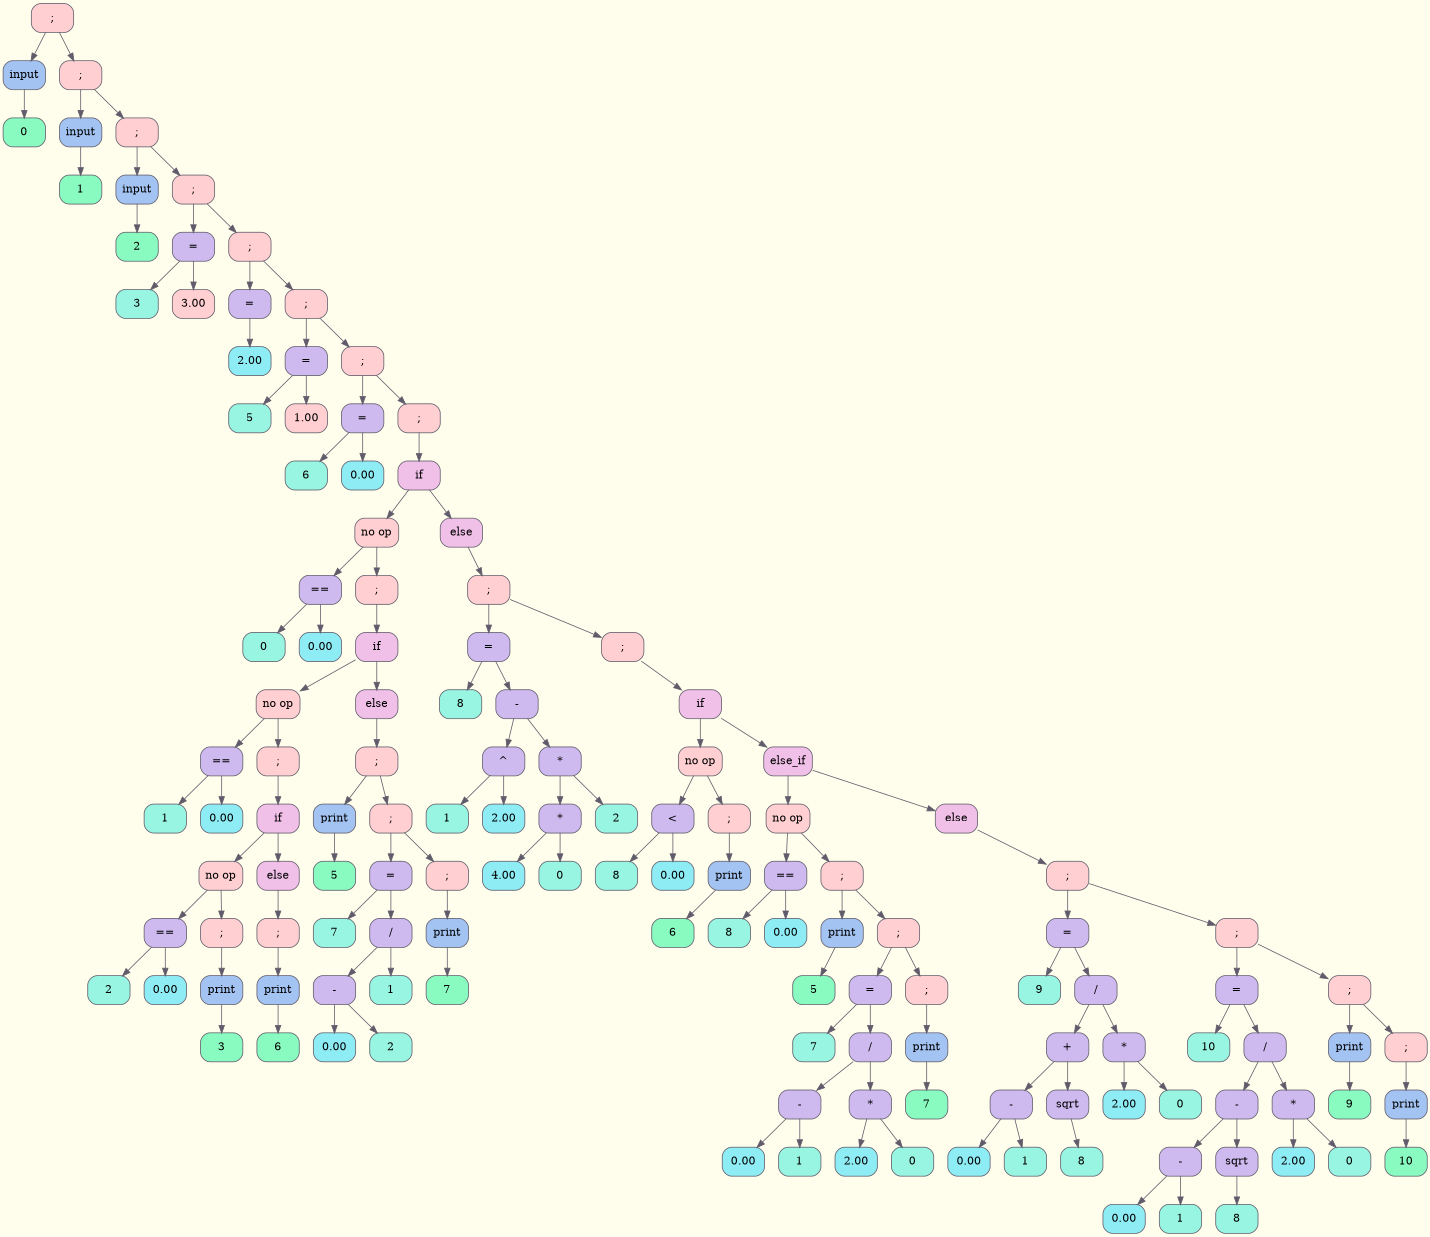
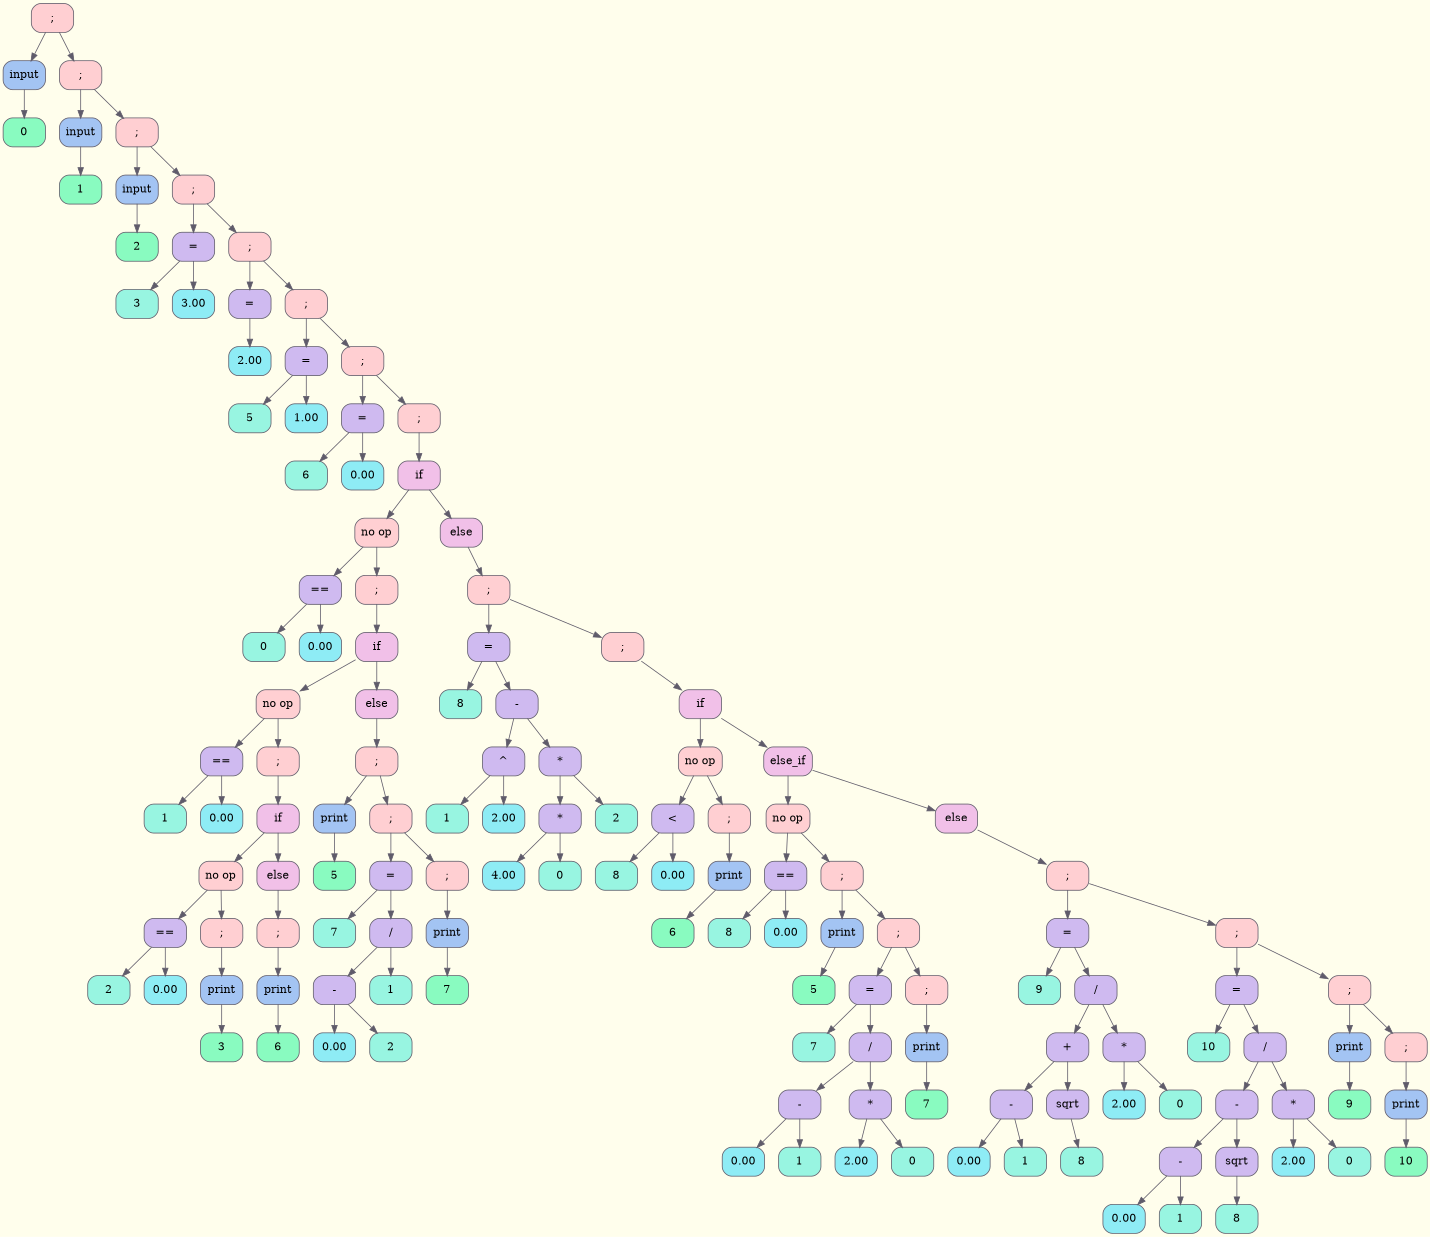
(193, 304) -> (193, 304)
(306, 418) -> (306, 418)
